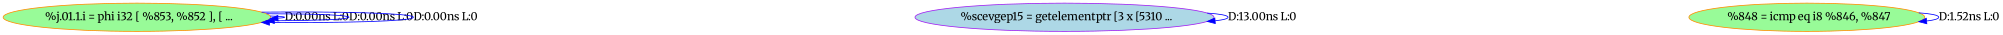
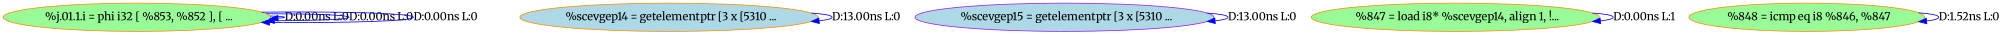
none -> (669, 17)
none -> (1455, 17)
